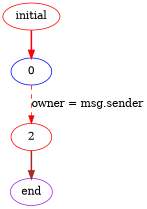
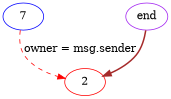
(31, 17) -> none
(31, 72) -> (23, 17)
(31, 161) -> (135, 57)
